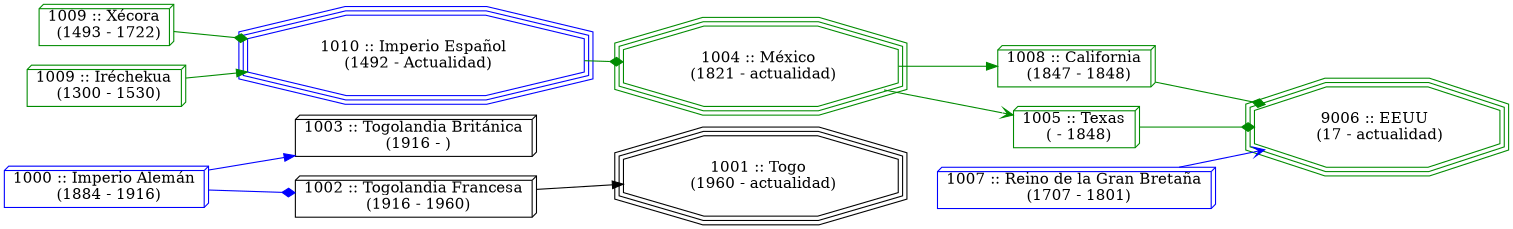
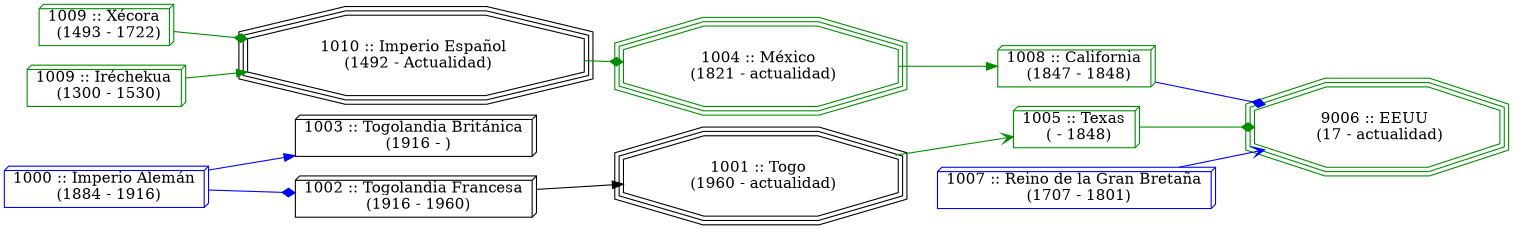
(416, 55) -> (416, 55)
(1204, 92) -> (1204, 92)
(943, 101) -> (949, 147)
